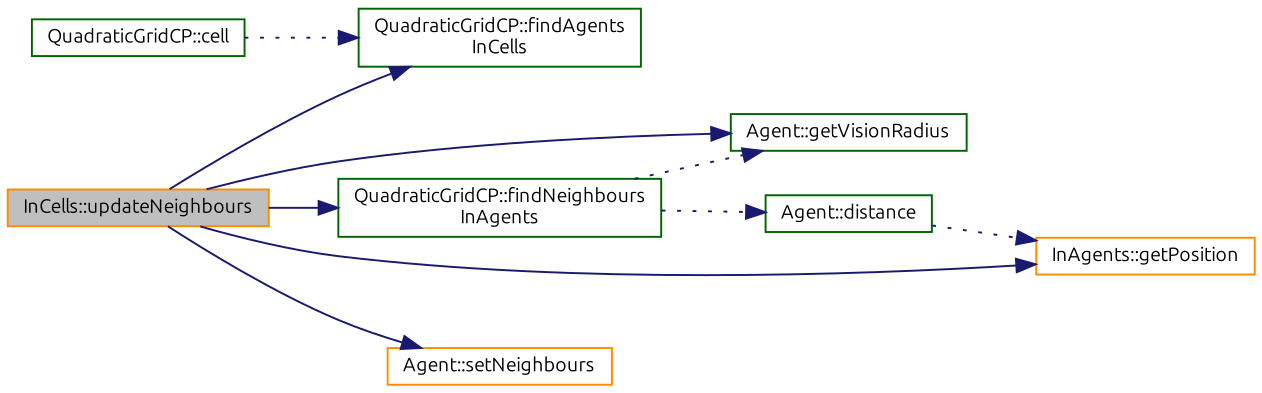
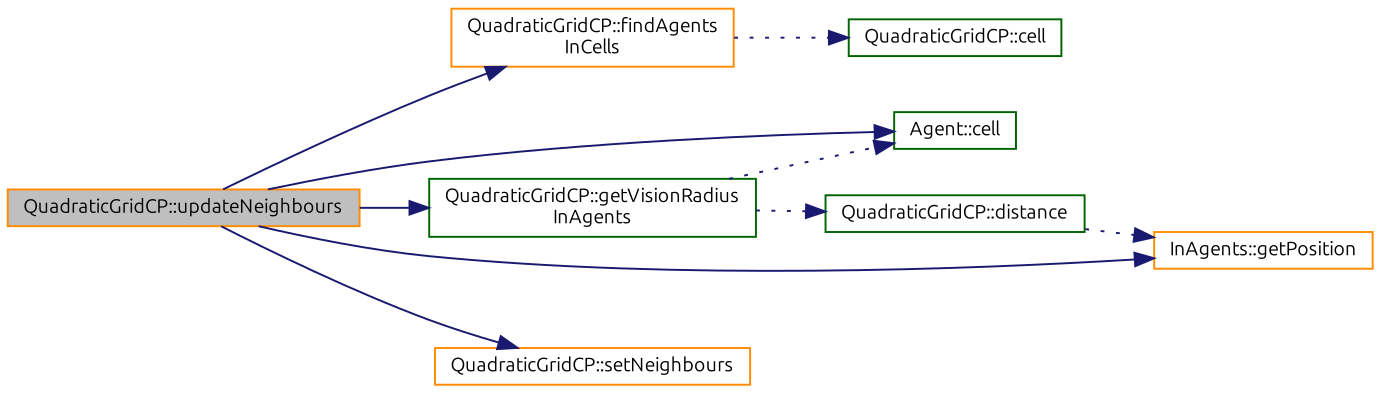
(291, 38) -> (781, 38)
(500, 38) -> (593, 38)
(849, 132) -> (955, 130)
(138, 208) -> (184, 208)
(500, 208) -> (593, 208)
(849, 214) -> (955, 214)
(500, 366) -> (593, 366)
